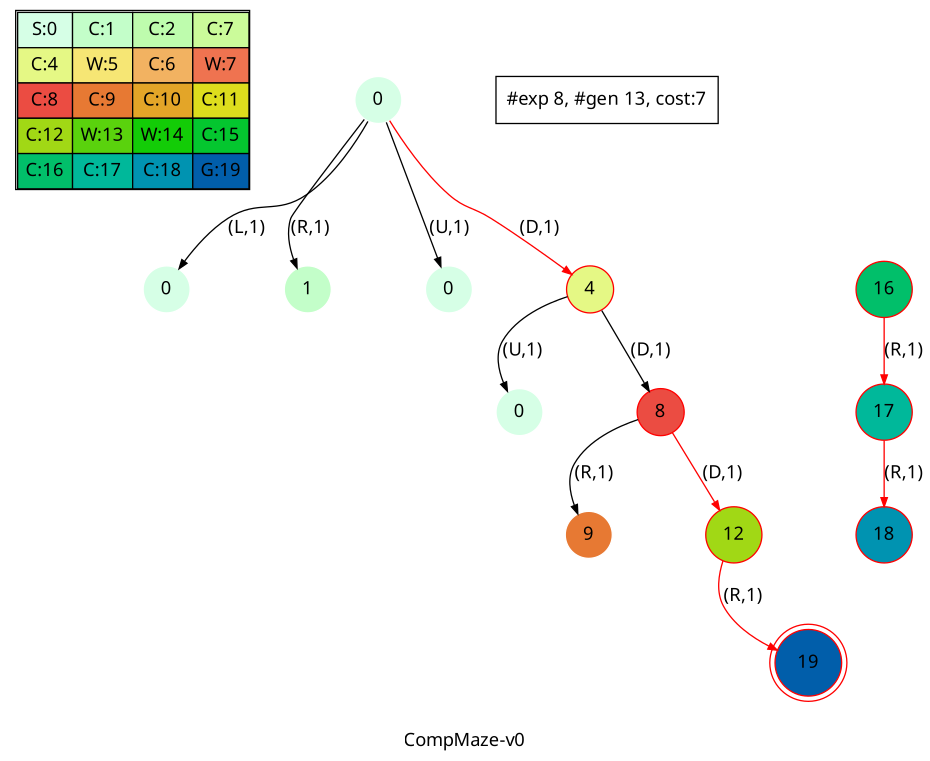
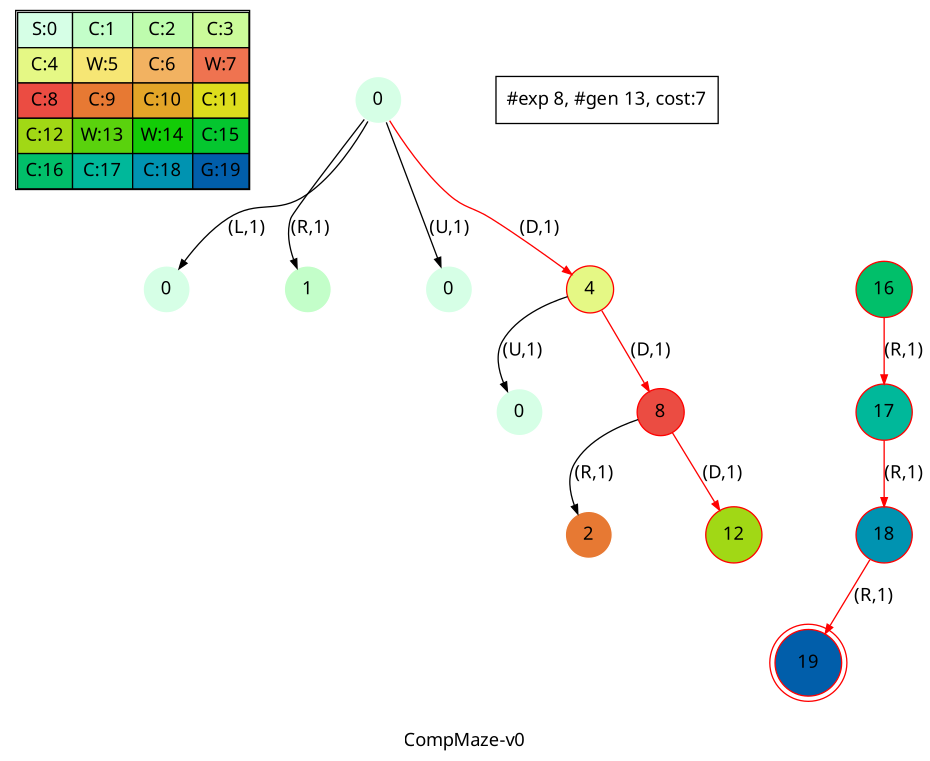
(221, 29) -> (221, 29)
(623, 347) -> (623, 347)
(589, 535) -> (589, 535)
(727, 612) -> (850, 593)
